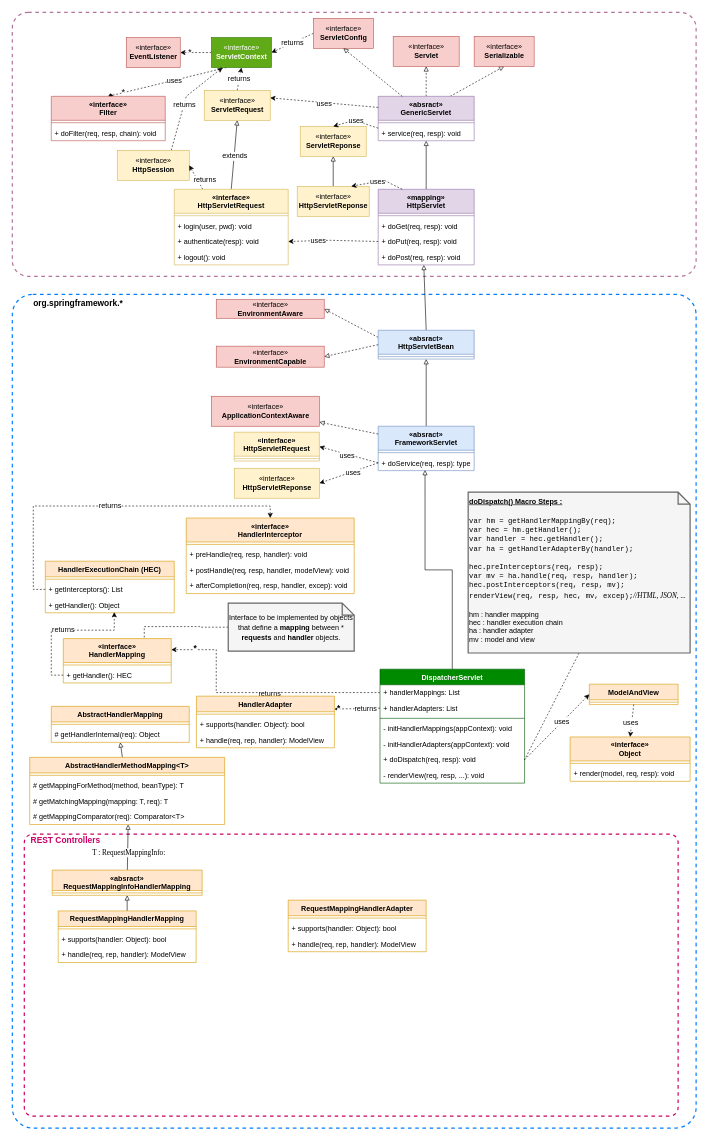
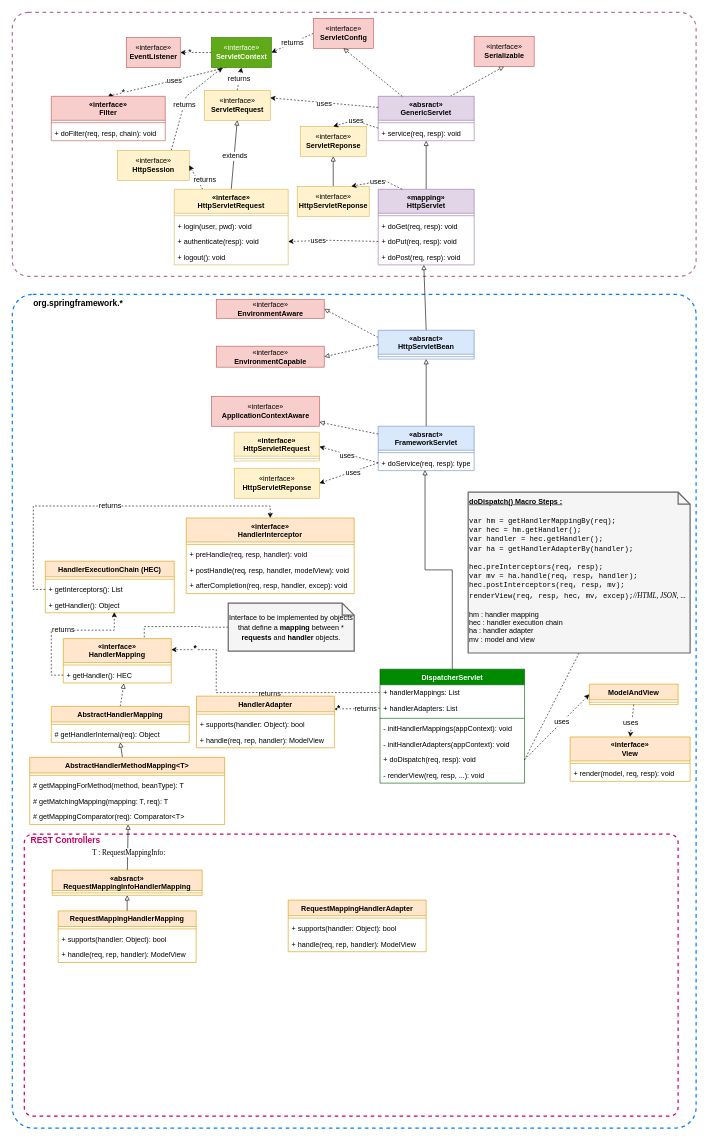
(426, 51) -> none
(426, 84) -> none
none -> (122, 698)
(630, 745) -> (630, 745)
